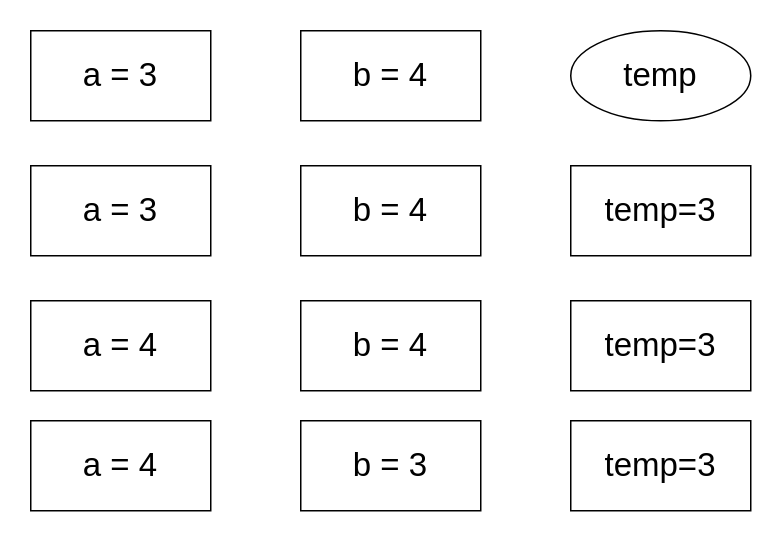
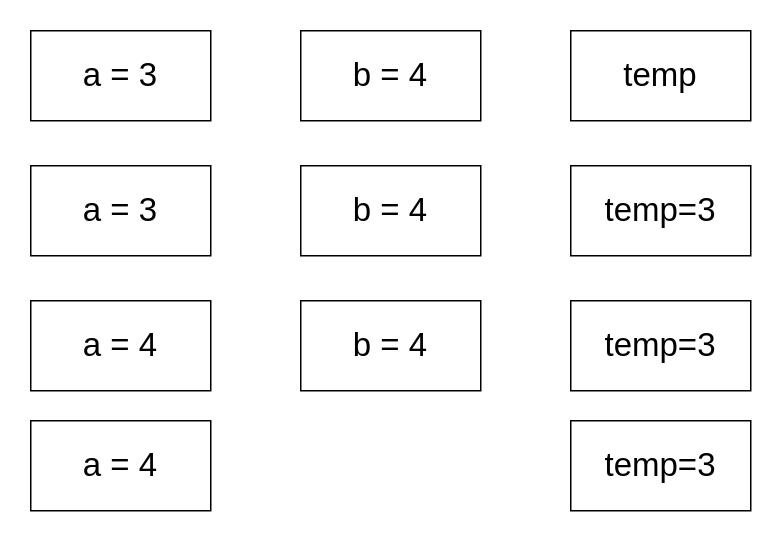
(661, 76) -> (661, 76)
(391, 466) -> none
